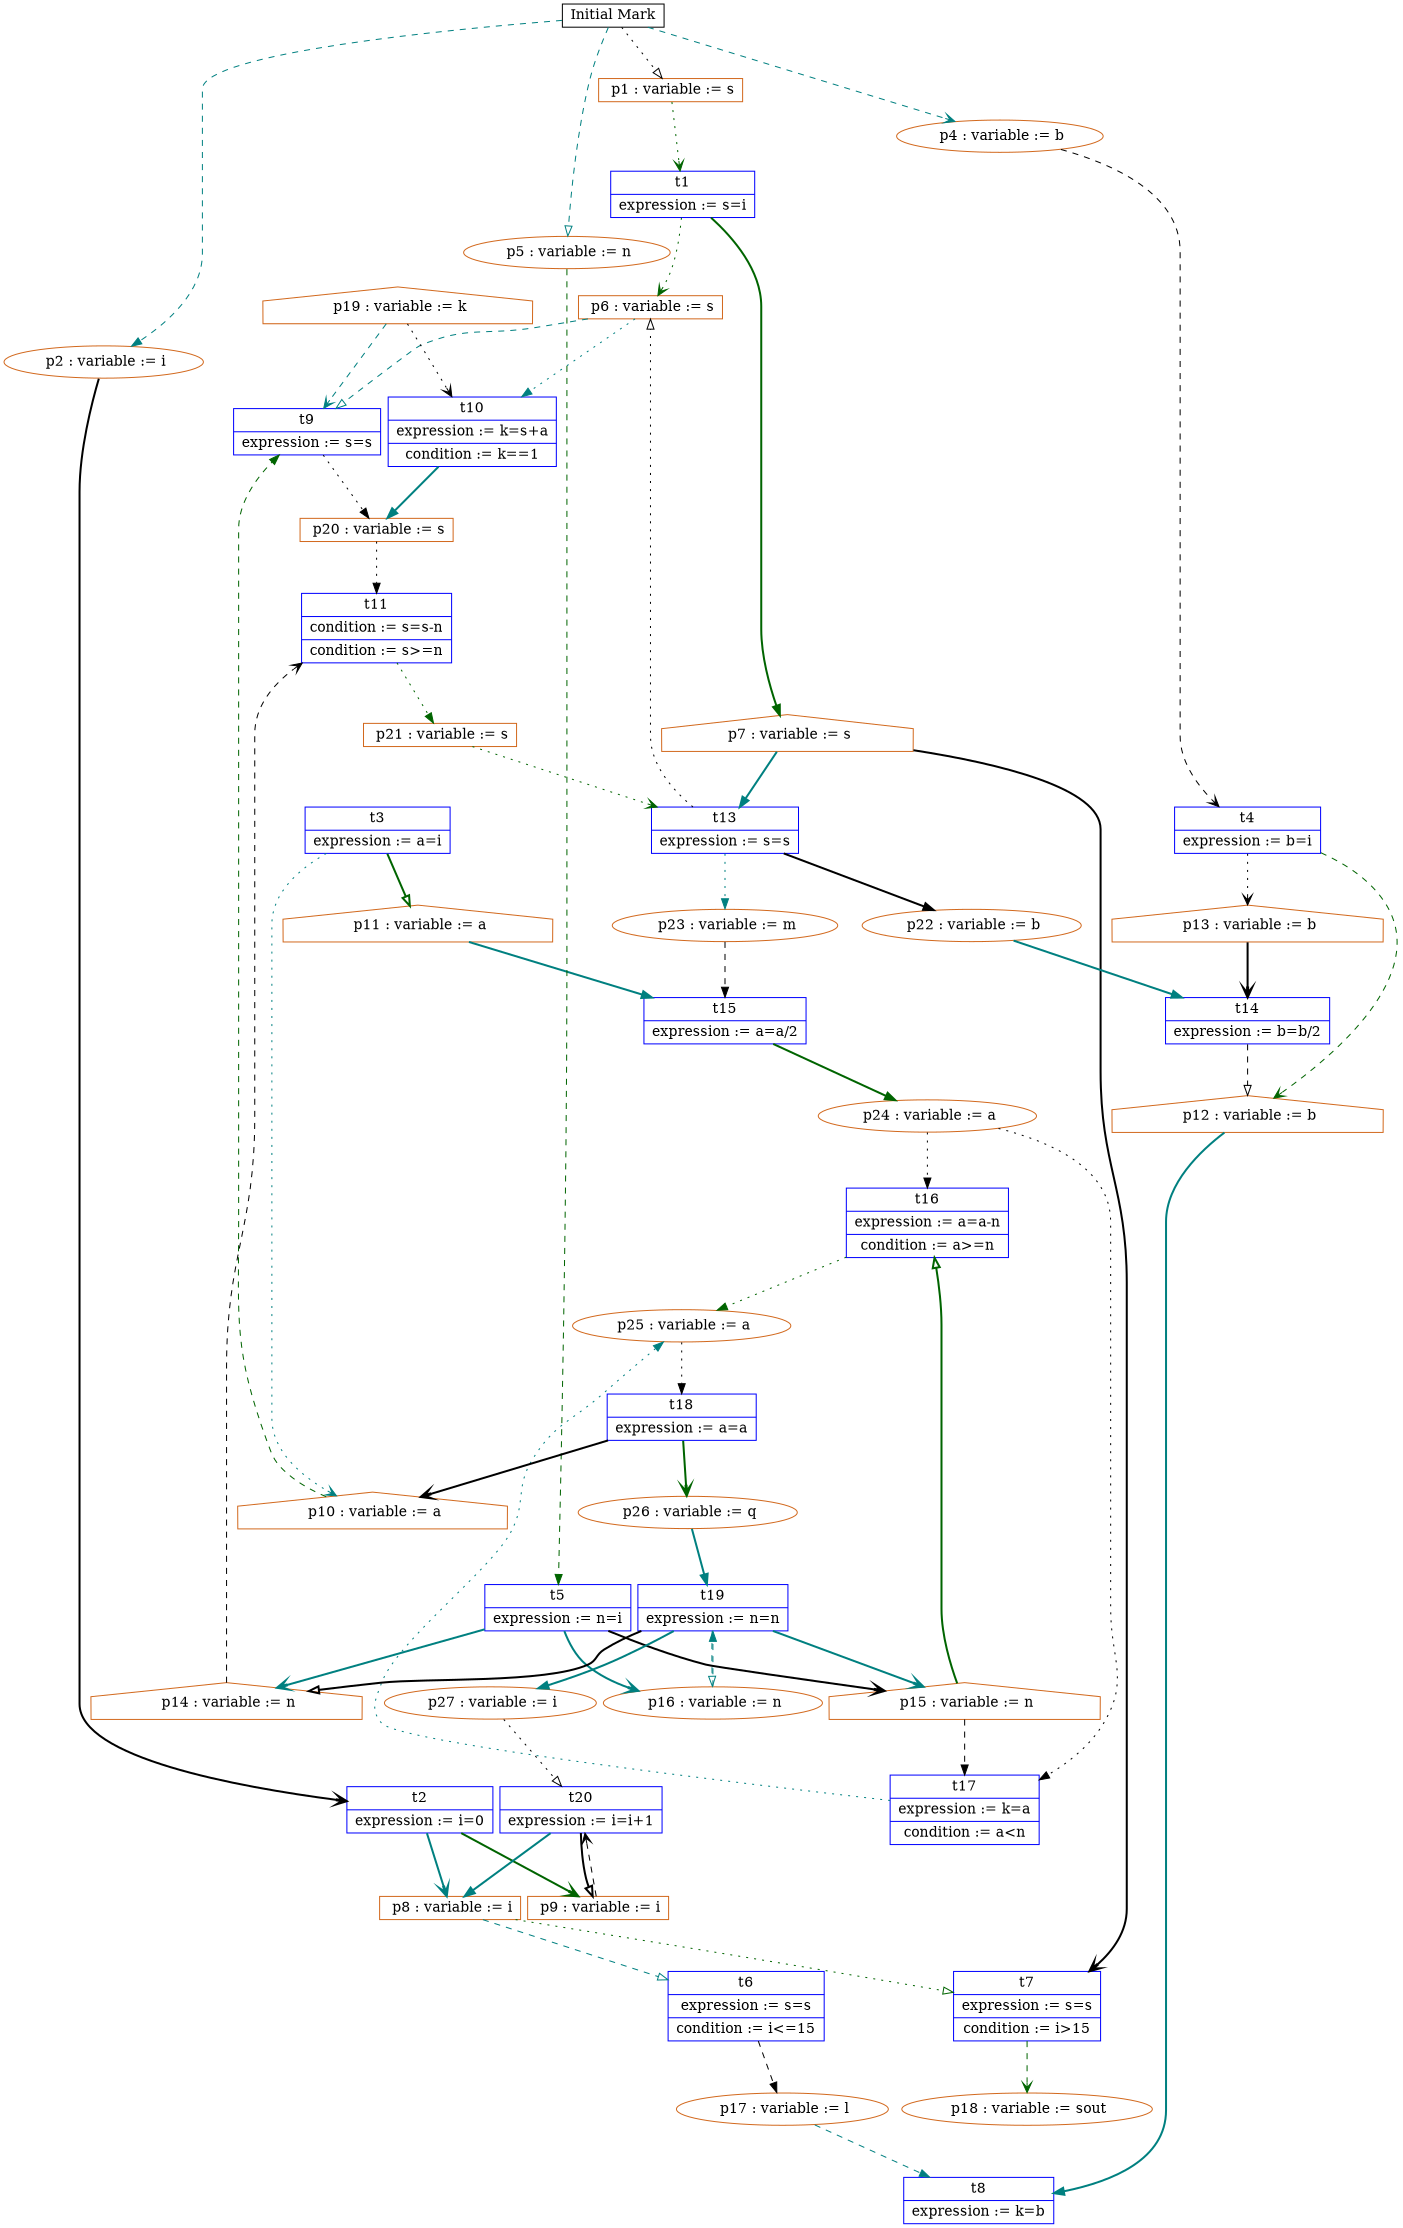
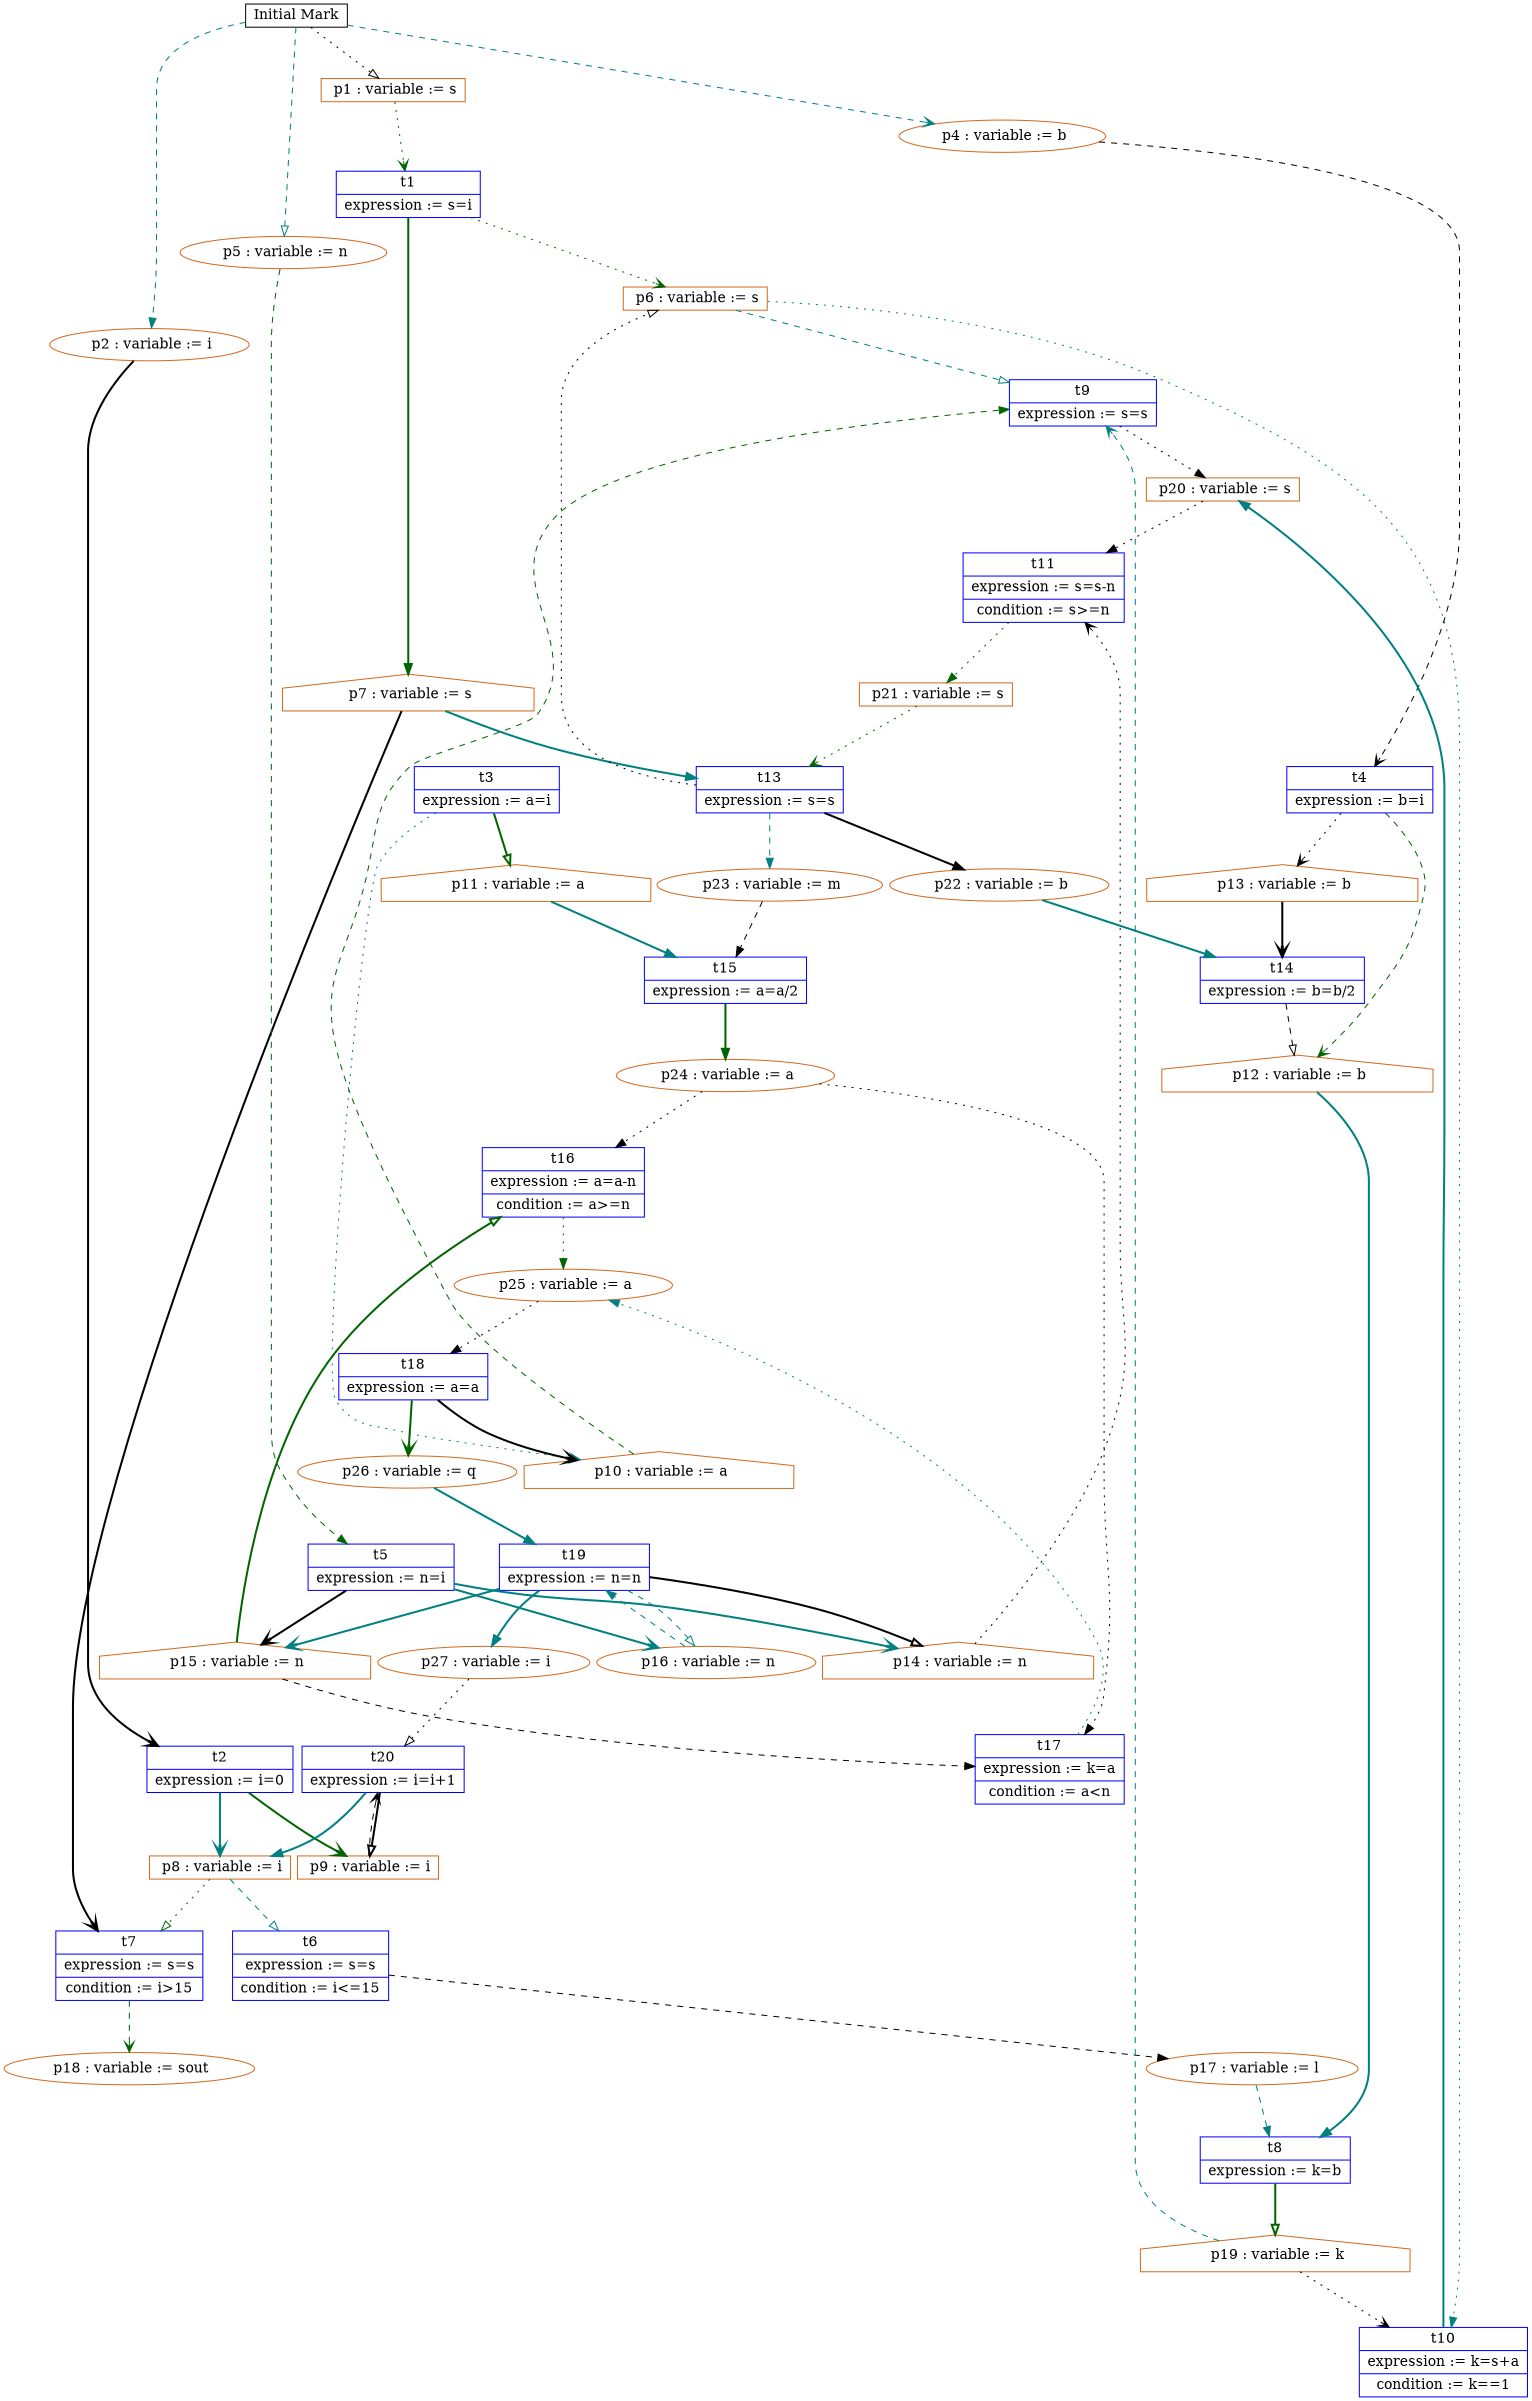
(377, 628) -> (1044, 587)
(725, 876) -> (770, 836)
(252, 1170) -> (1120, 1155)
none -> (1275, 2204)
